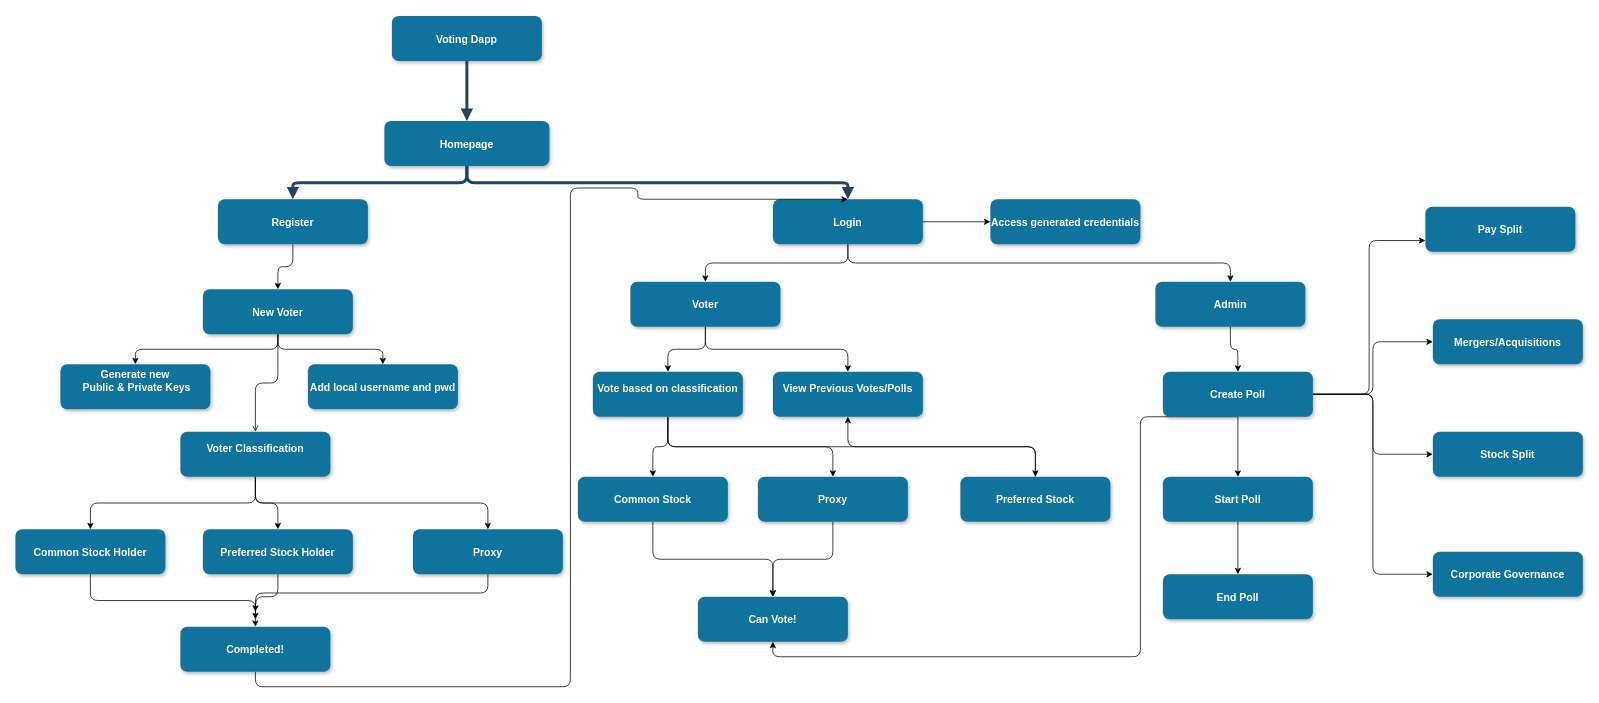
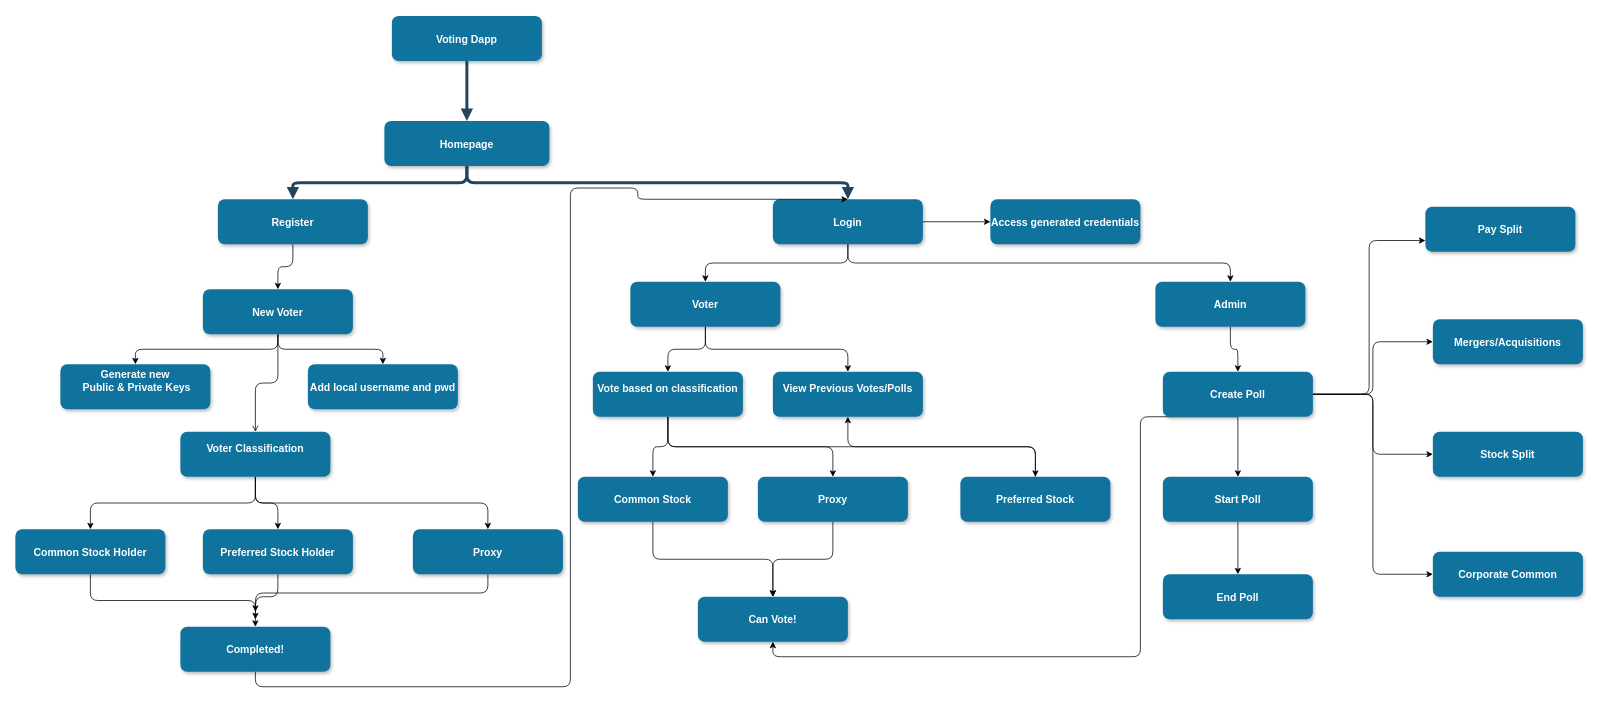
(1508, 575) -> (1508, 575)
